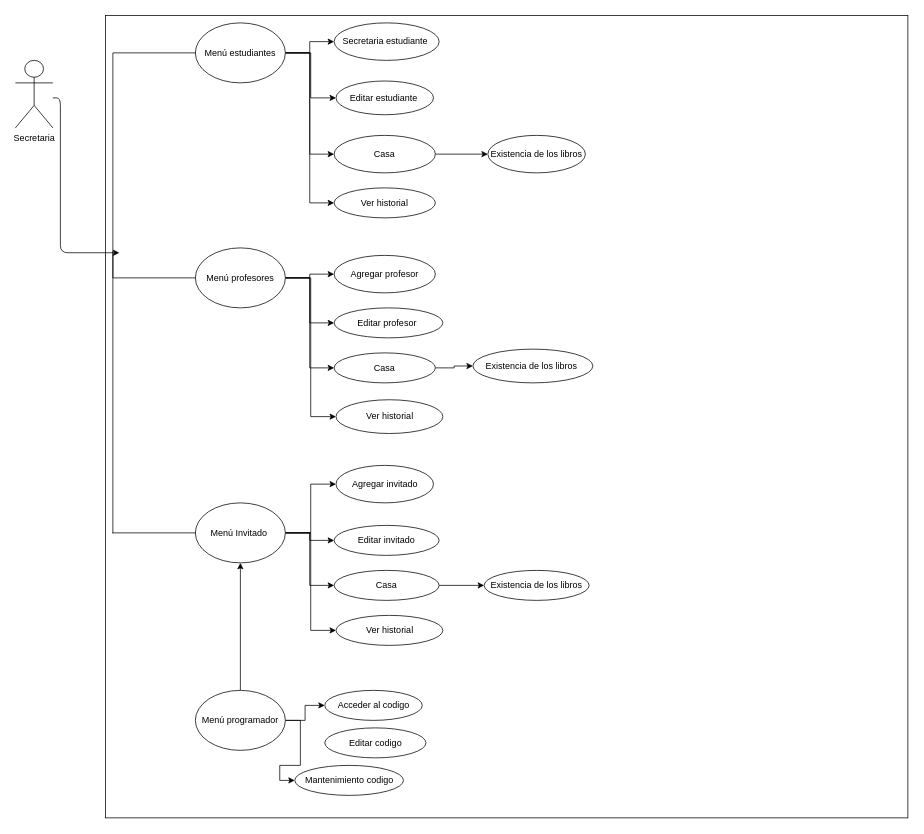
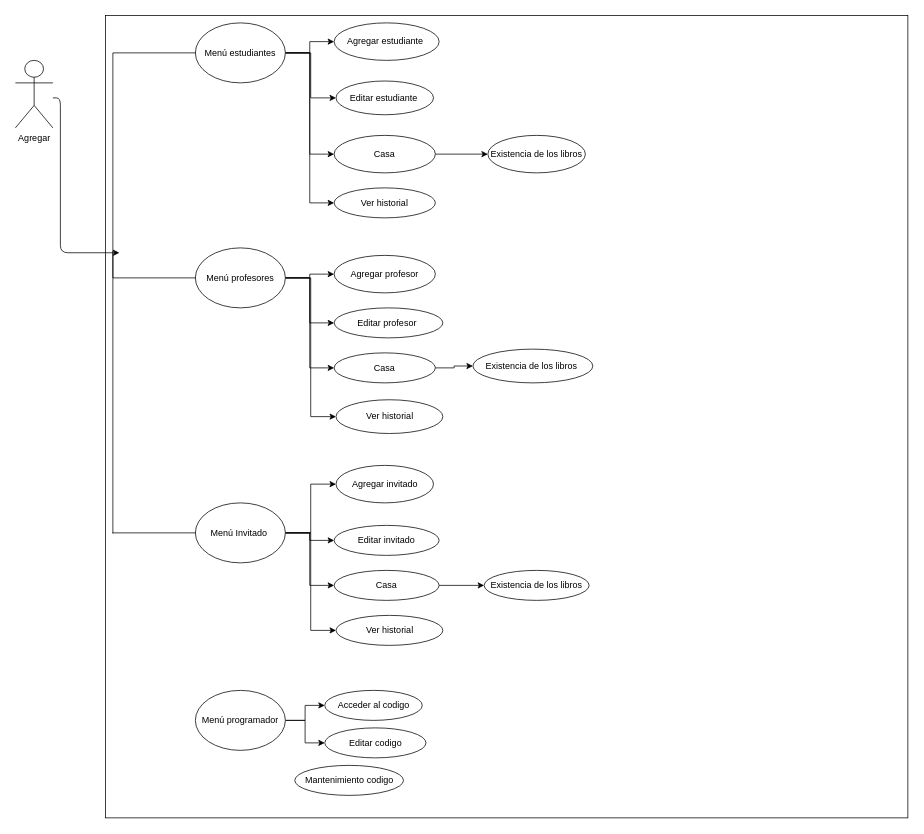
(387, 42) -> (387, 42)
(35, 139) -> (35, 139)
(240, 629) -> (305, 742)
(299, 765) -> none
